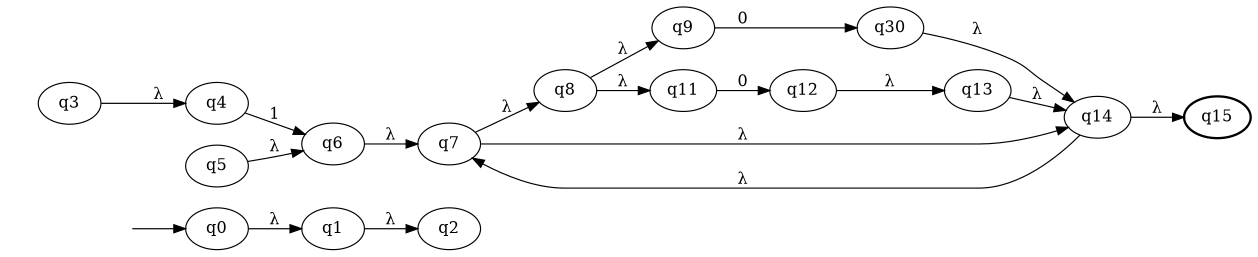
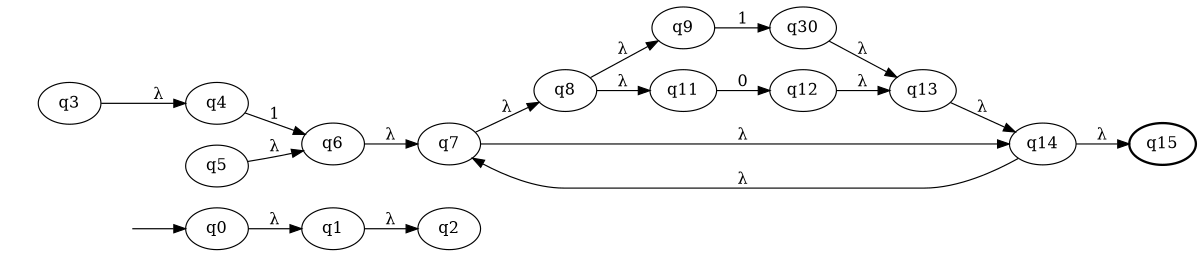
(743, 19) -> (743, 19)
(998, 54) -> (858, 56)
